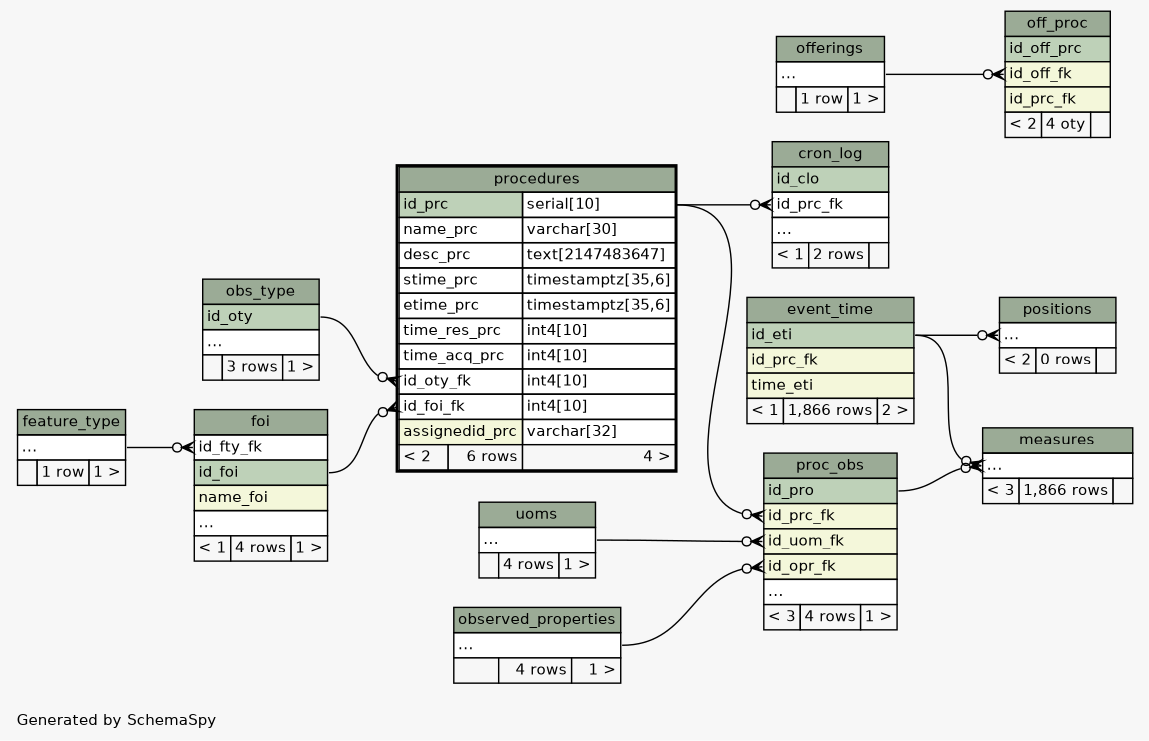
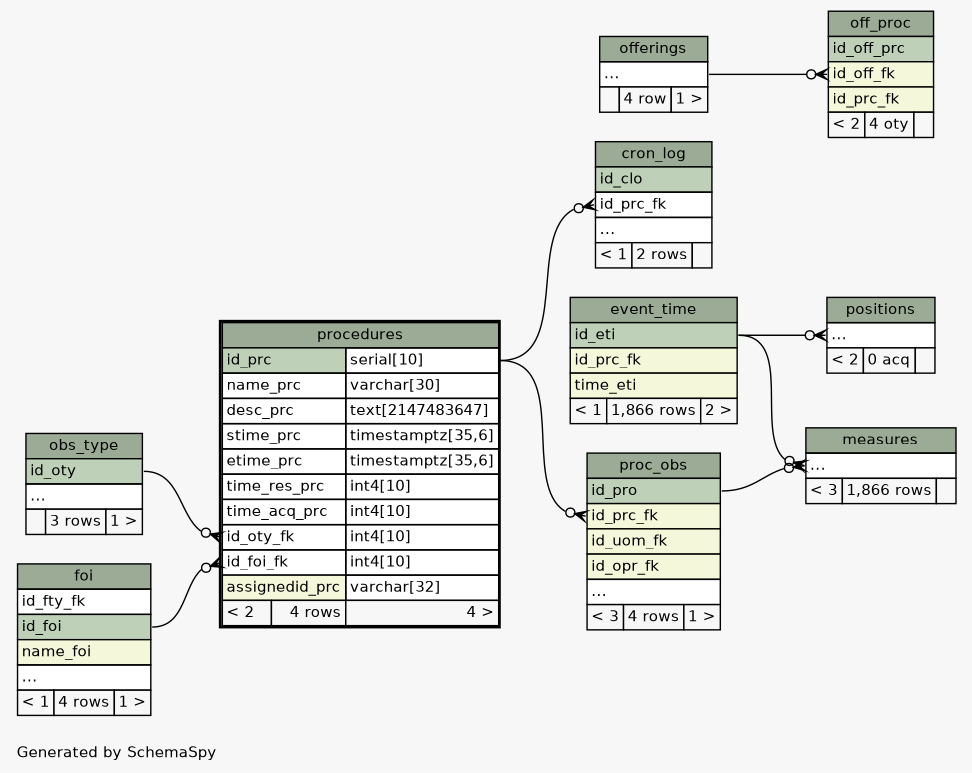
(822, 99) -> (645, 99)
(1066, 360) -> (889, 360)
(71, 447) -> none
(492, 457) -> (316, 612)
(537, 540) -> none
(537, 645) -> none
